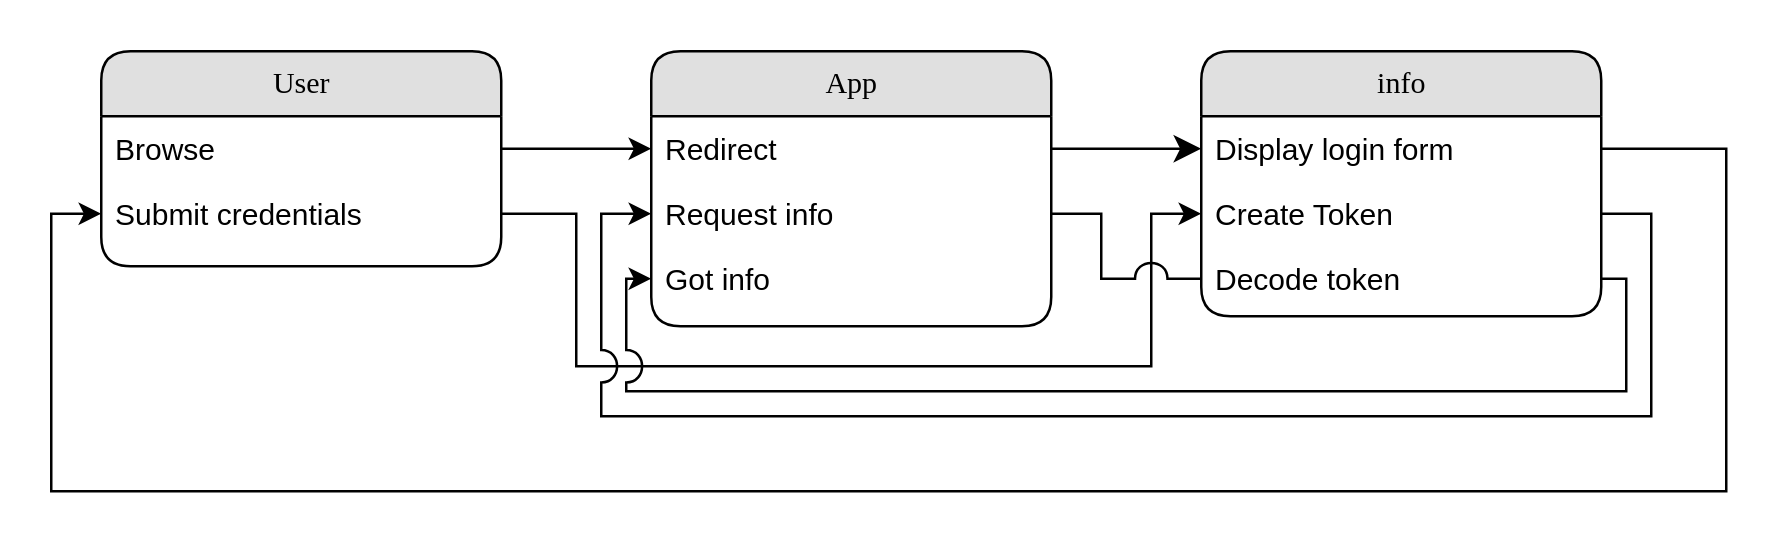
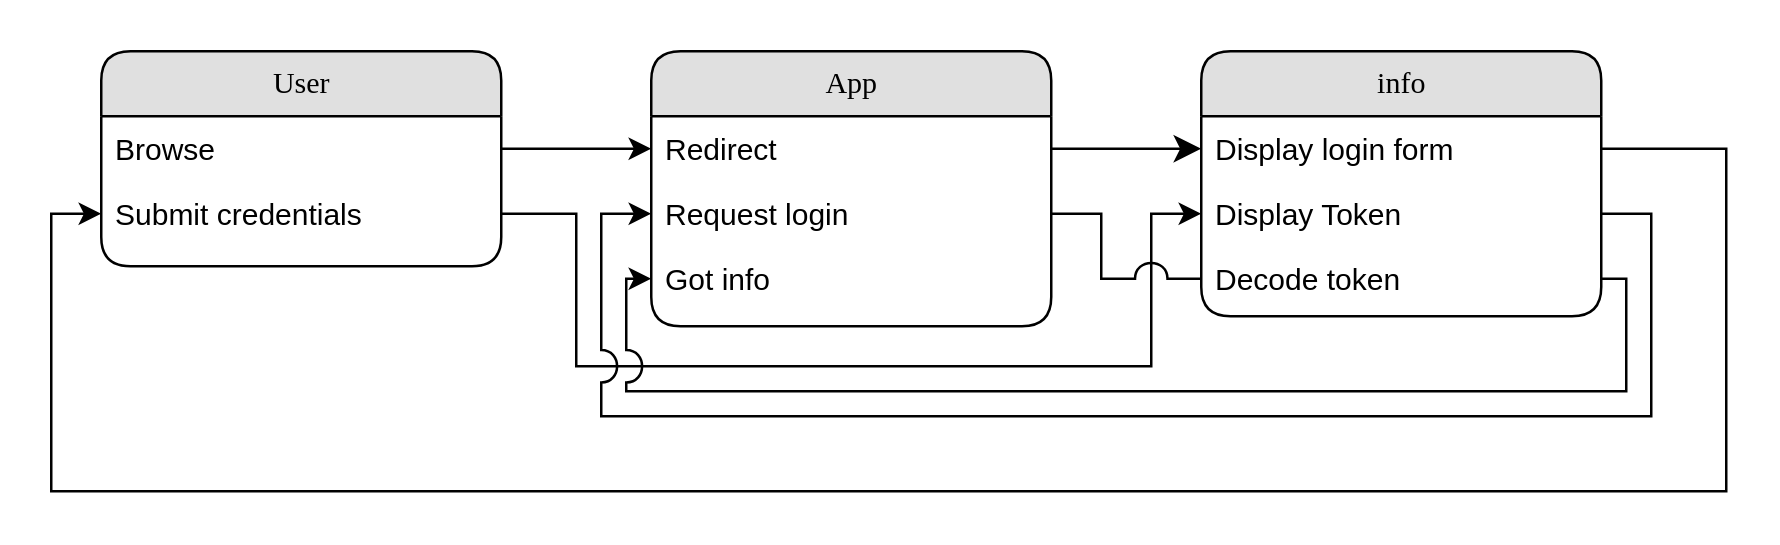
(759, 217) -> (764, 217)
(1313, 217) -> (1314, 217)
